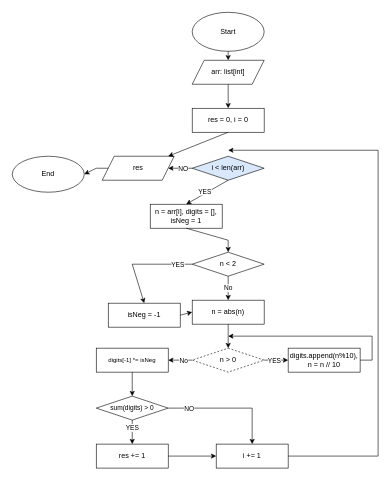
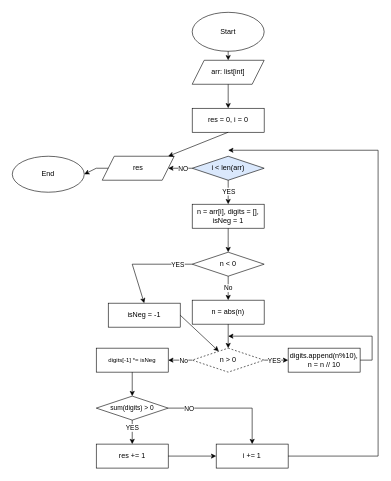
(186, 216) -> (228, 216)
(228, 264) -> (228, 264)
(184, 314) -> (211, 344)
